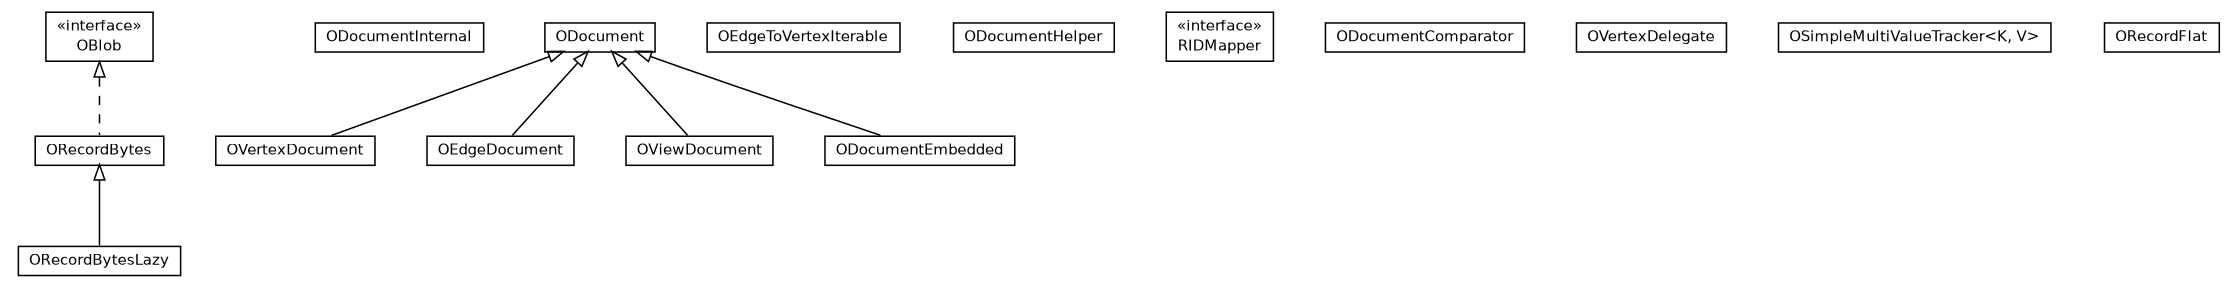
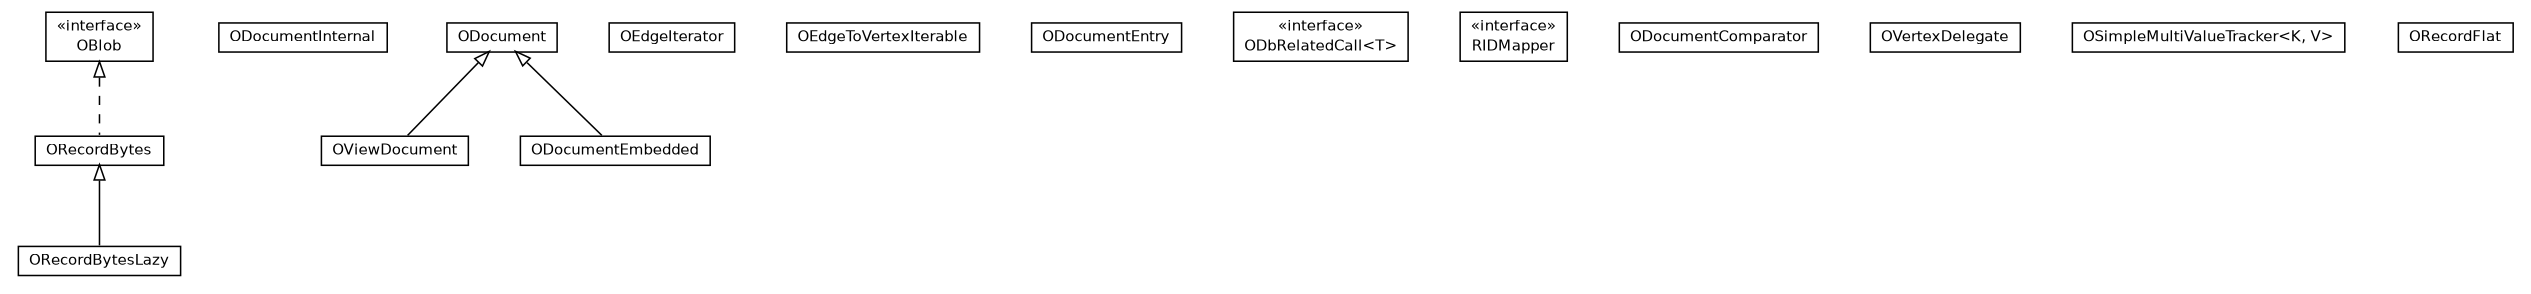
none -> (672, 37)
(1033, 37) -> none
none -> (1107, 37)
none -> (1321, 37)
(295, 150) -> none
(500, 150) -> none
